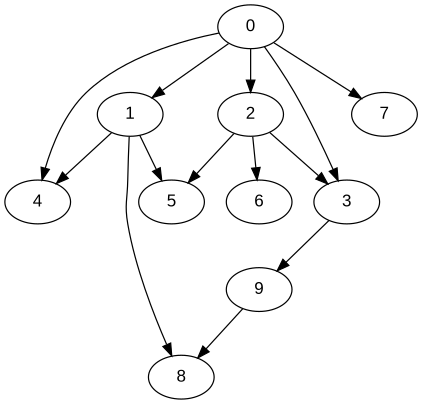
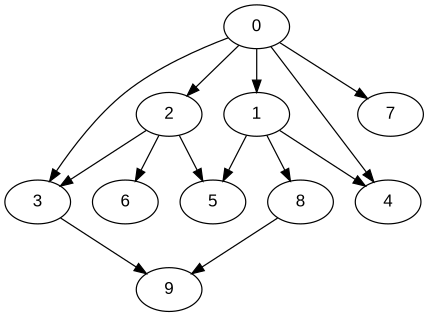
(224, 329) -> (240, 243)
